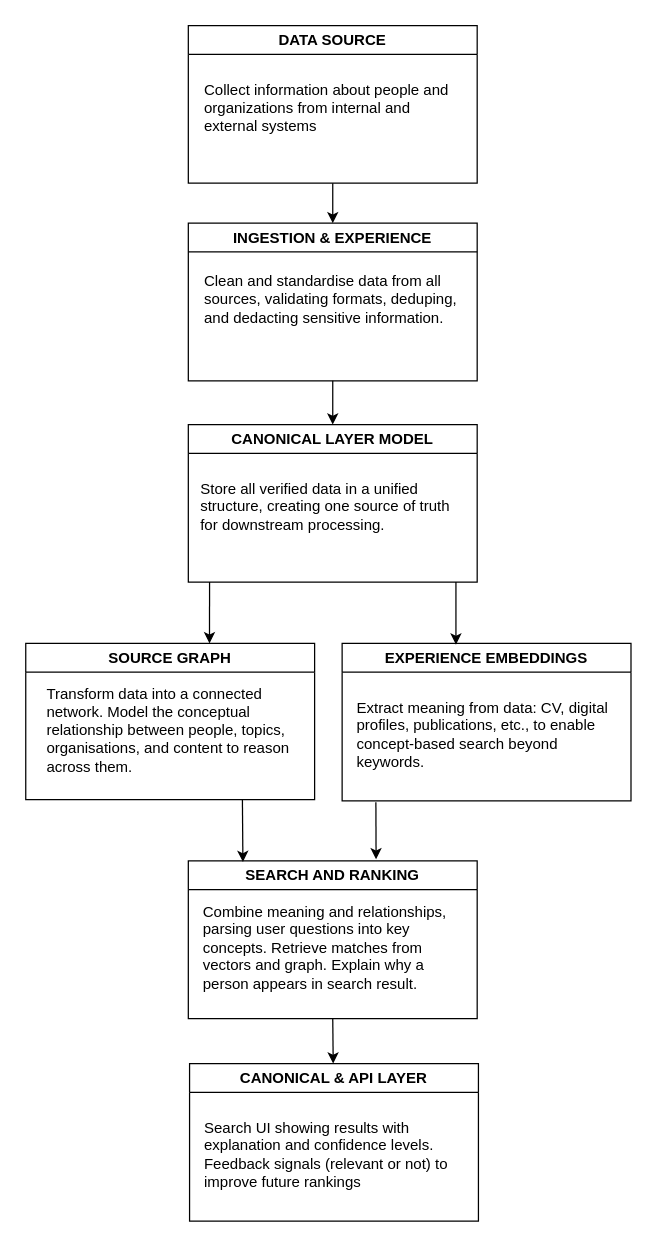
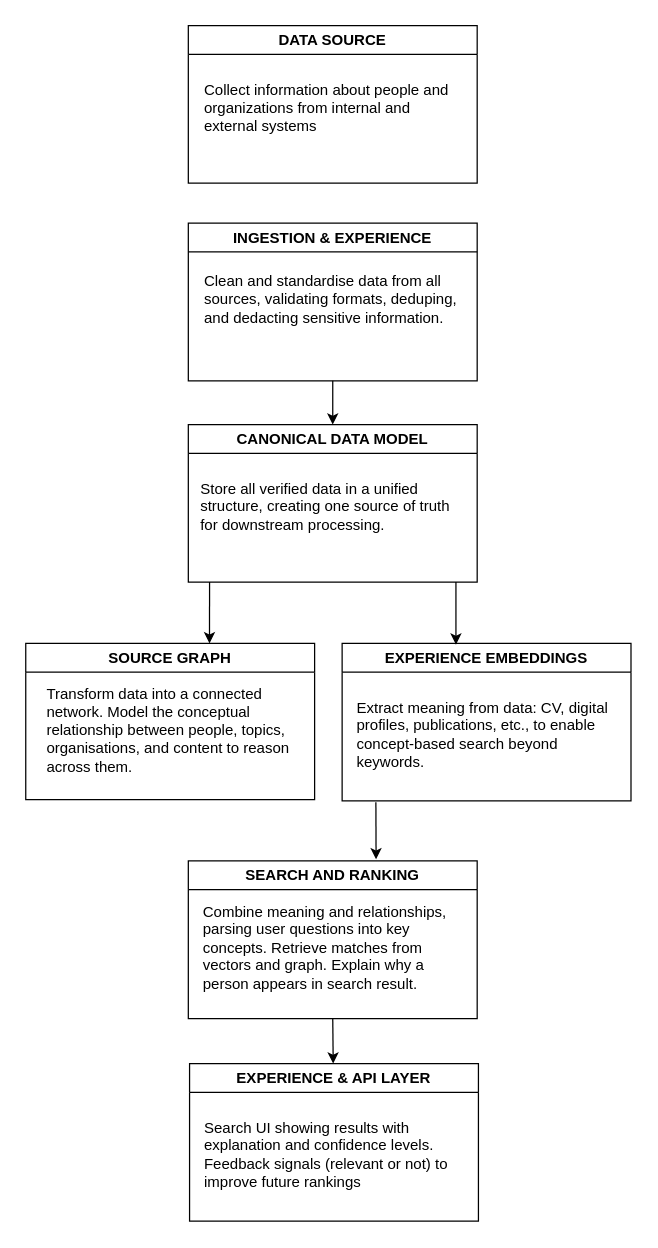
(333, 200) -> none
(333, 439) -> (333, 439)
(242, 827) -> none
(334, 1078) -> (334, 1078)
